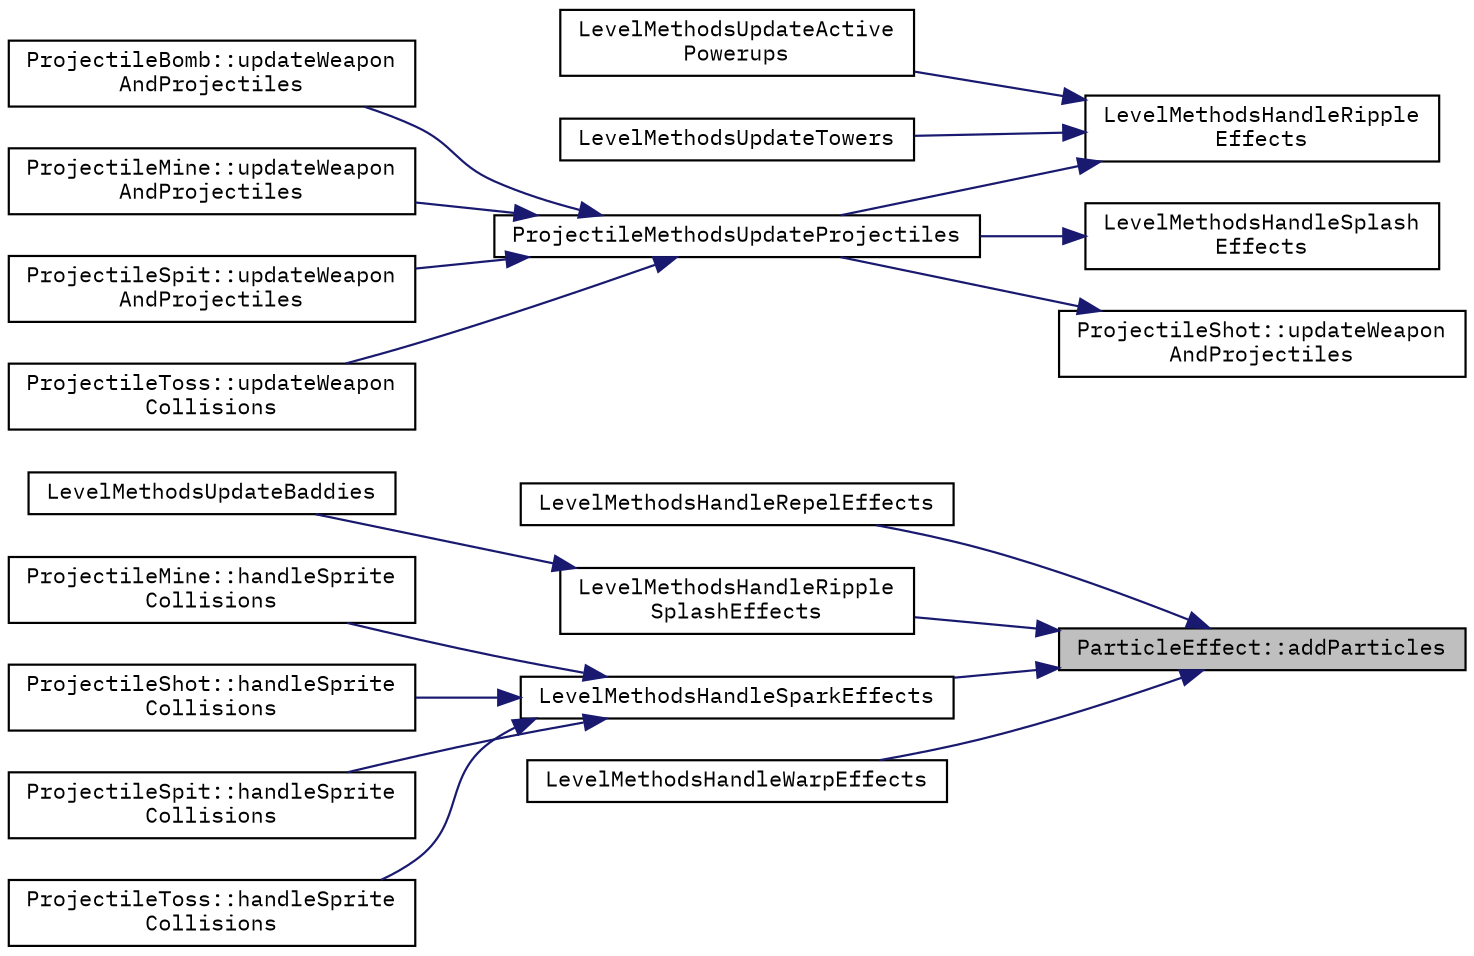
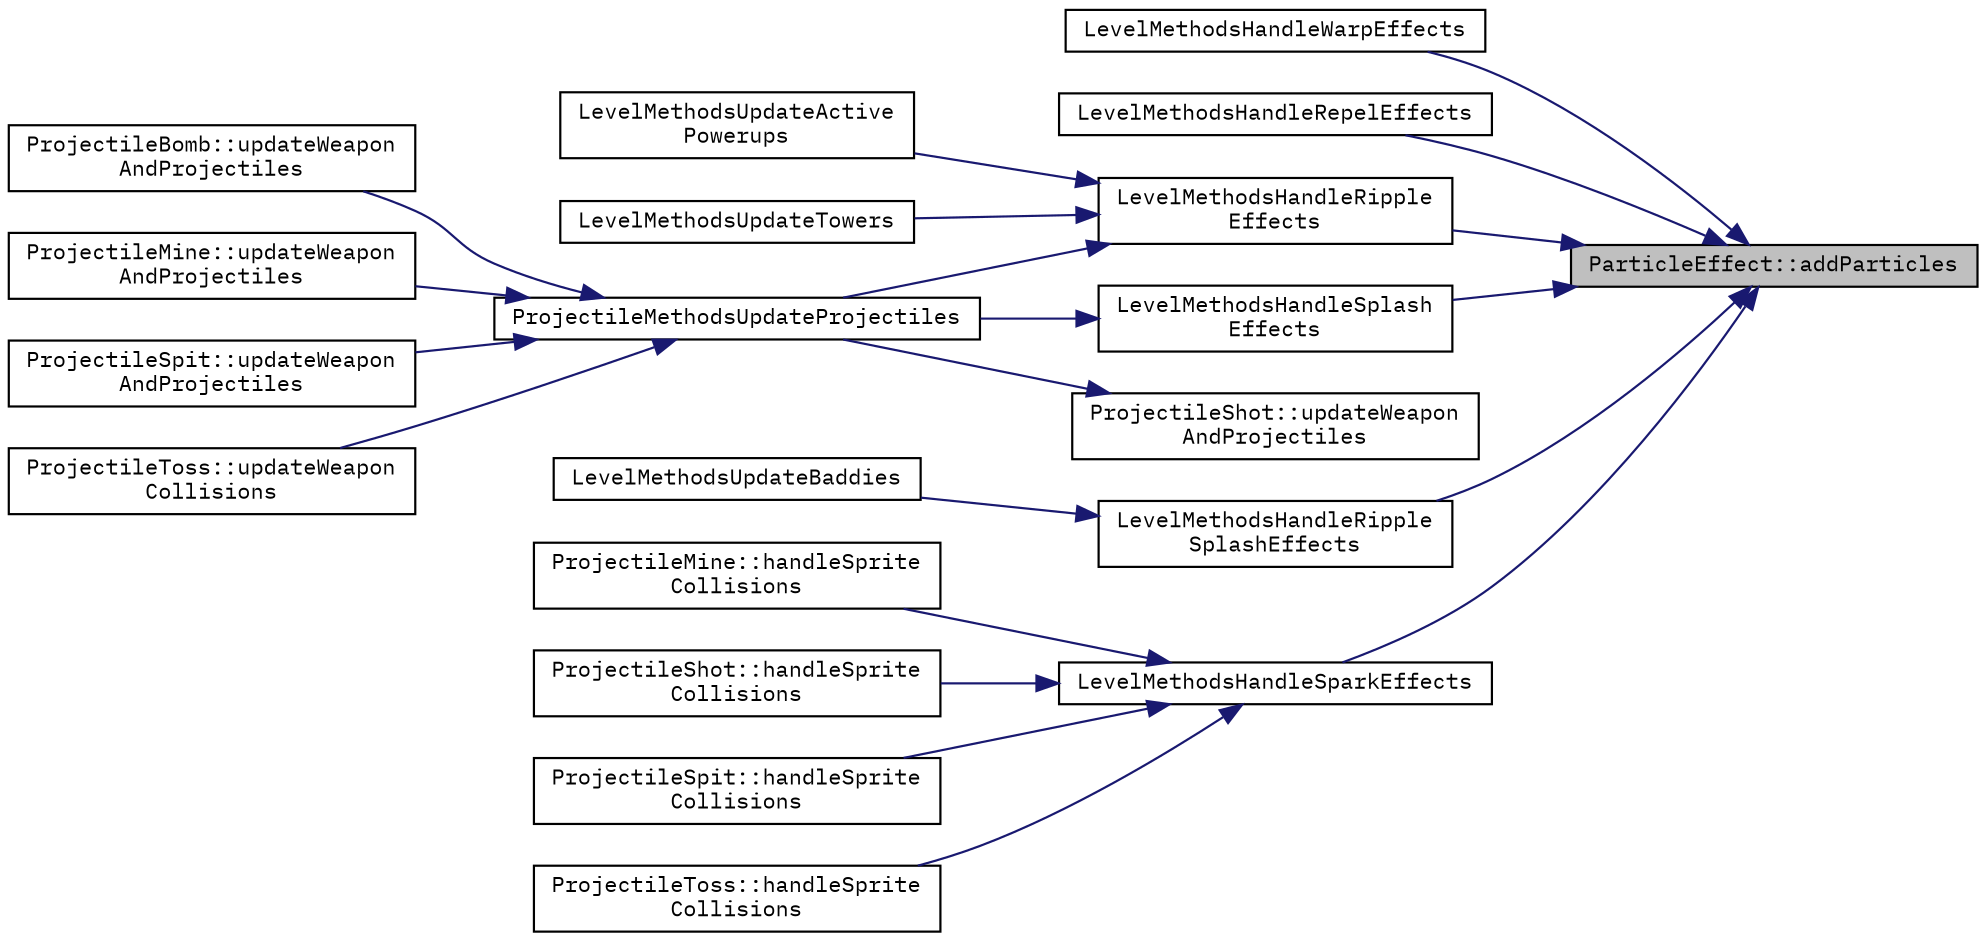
none -> (1507, 236)
none -> (1503, 295)
